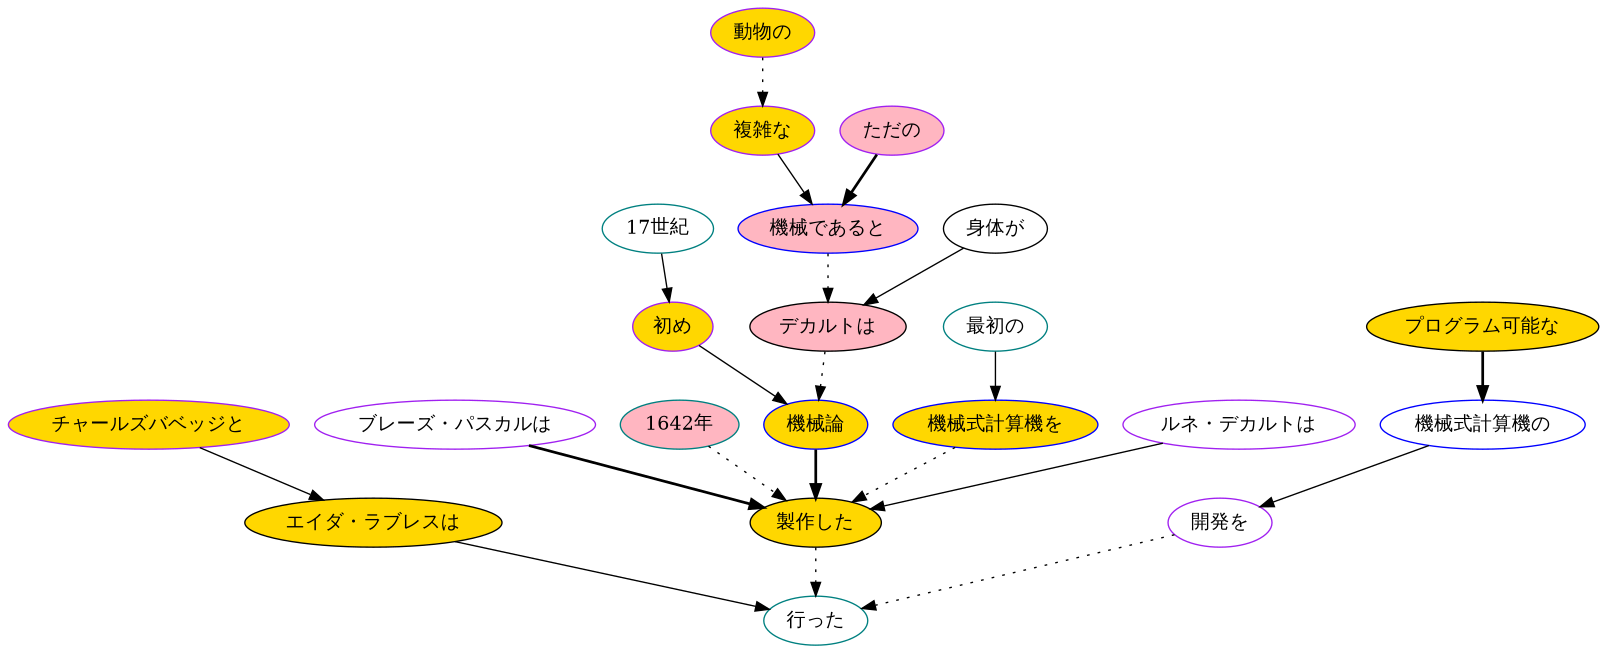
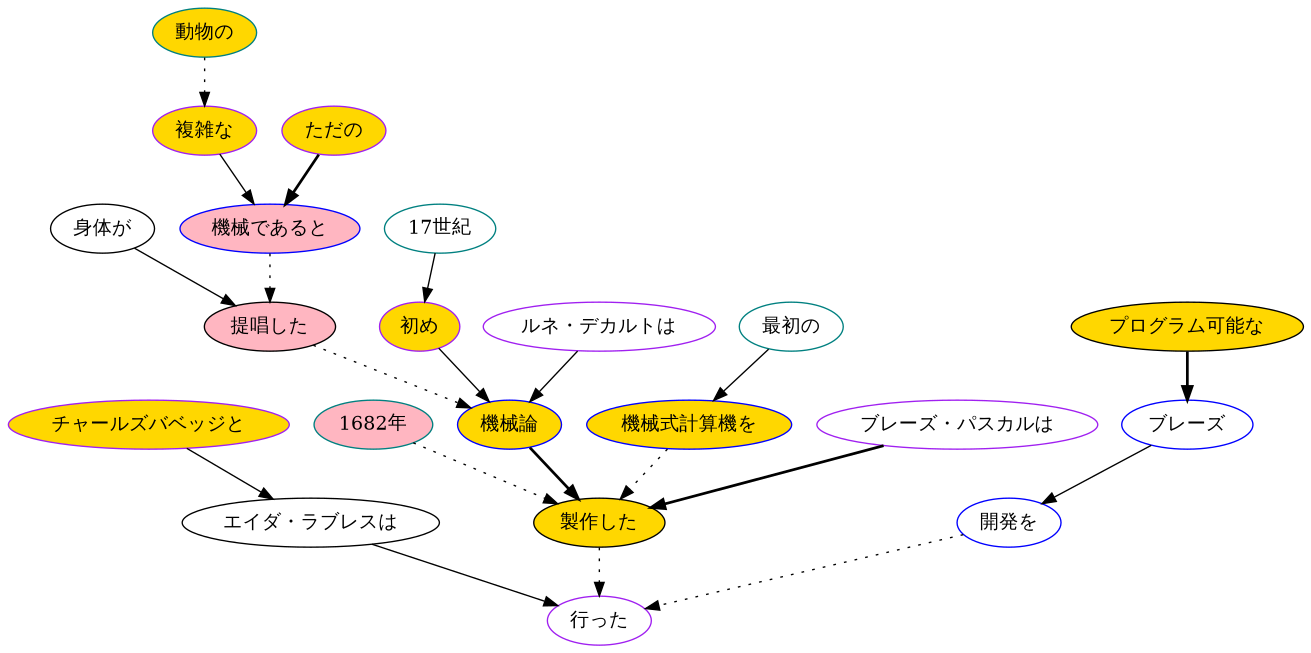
(763, 33) -> (205, 33)
(892, 131) -> (334, 131)
(828, 327) -> (270, 327)
(680, 425) -> (373, 425)
(1483, 425) -> (1187, 425)
(1024, 475) -> (558, 371)
(373, 523) -> (311, 523)
(1220, 523) -> (1009, 523)
(816, 621) -> (599, 621)
